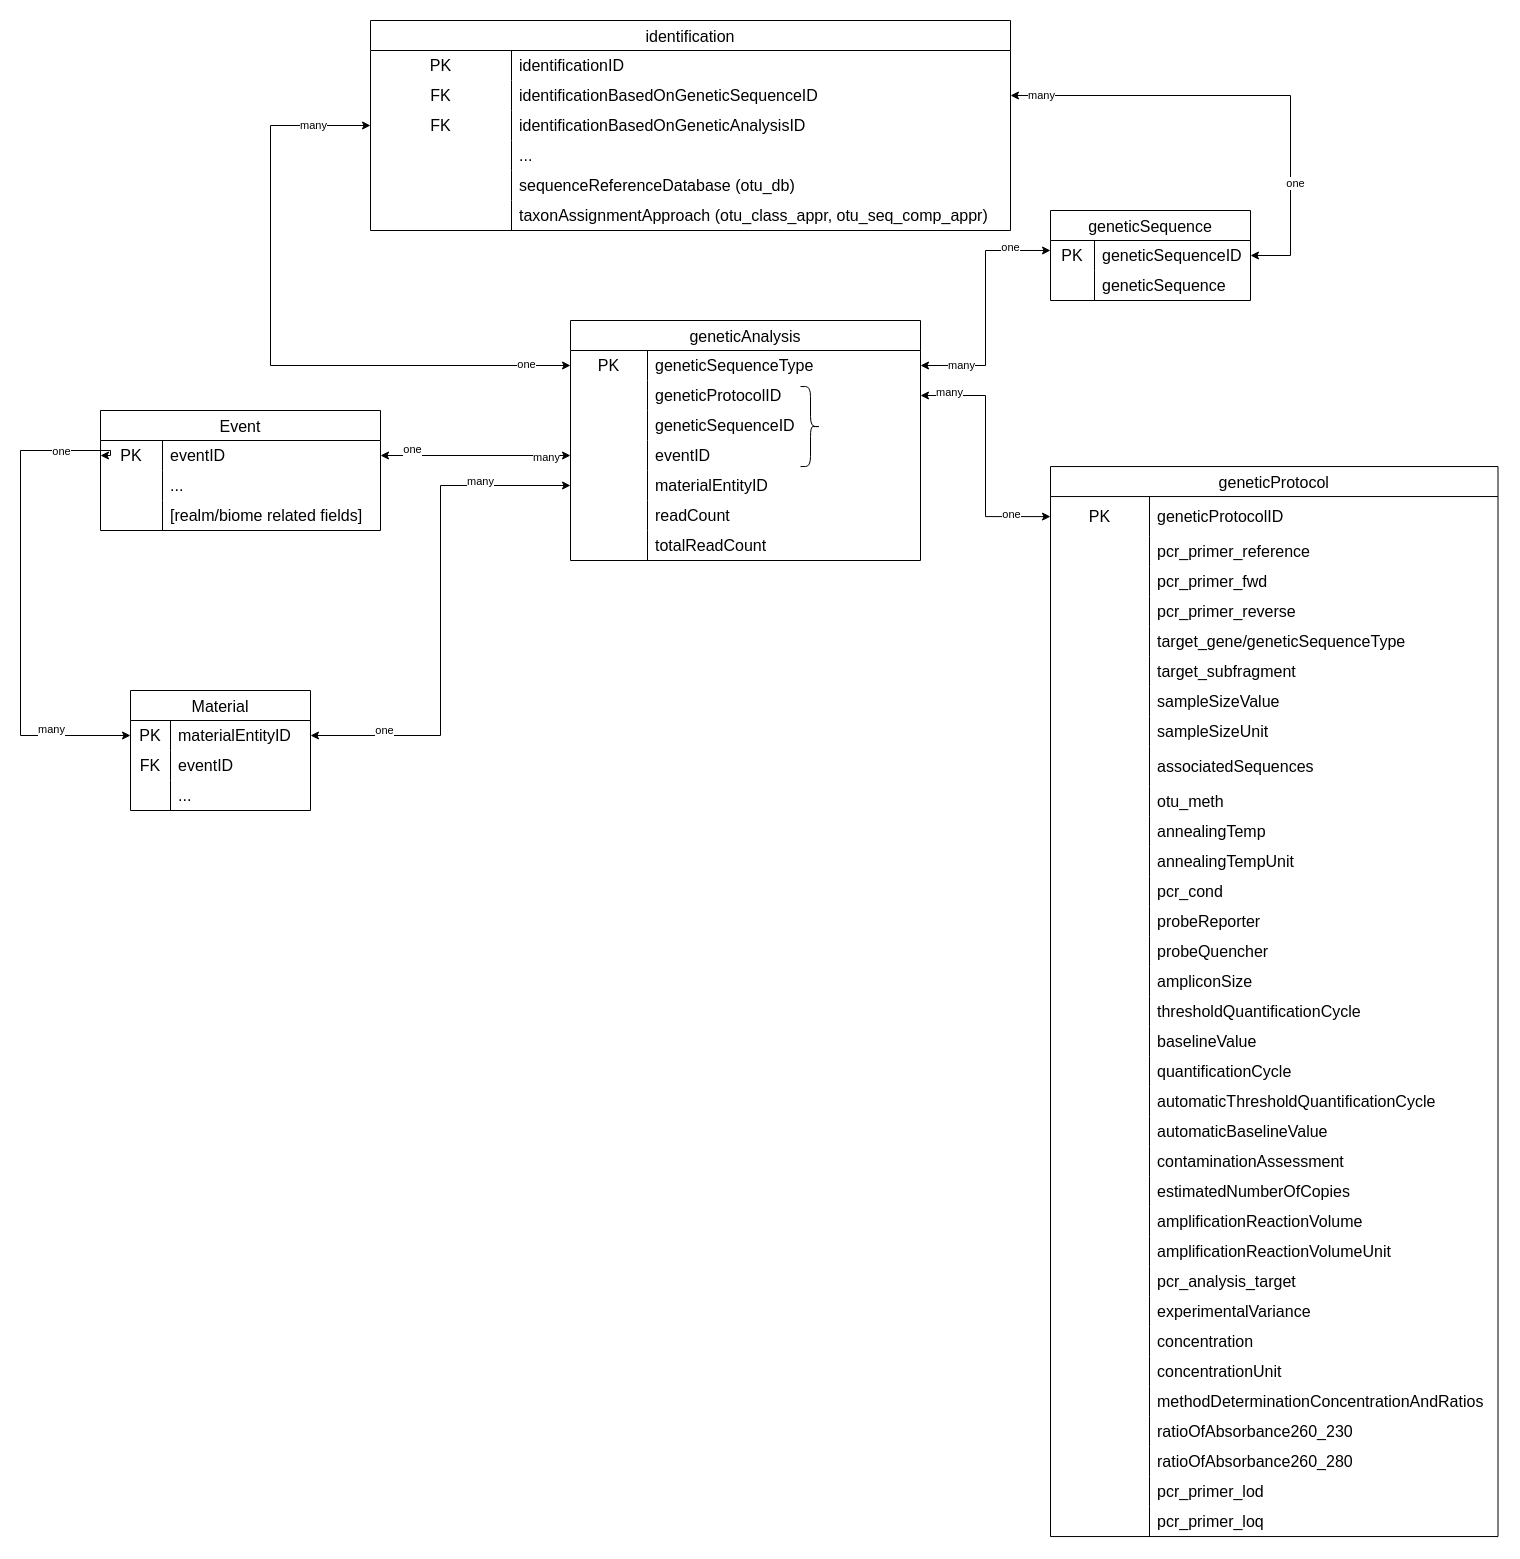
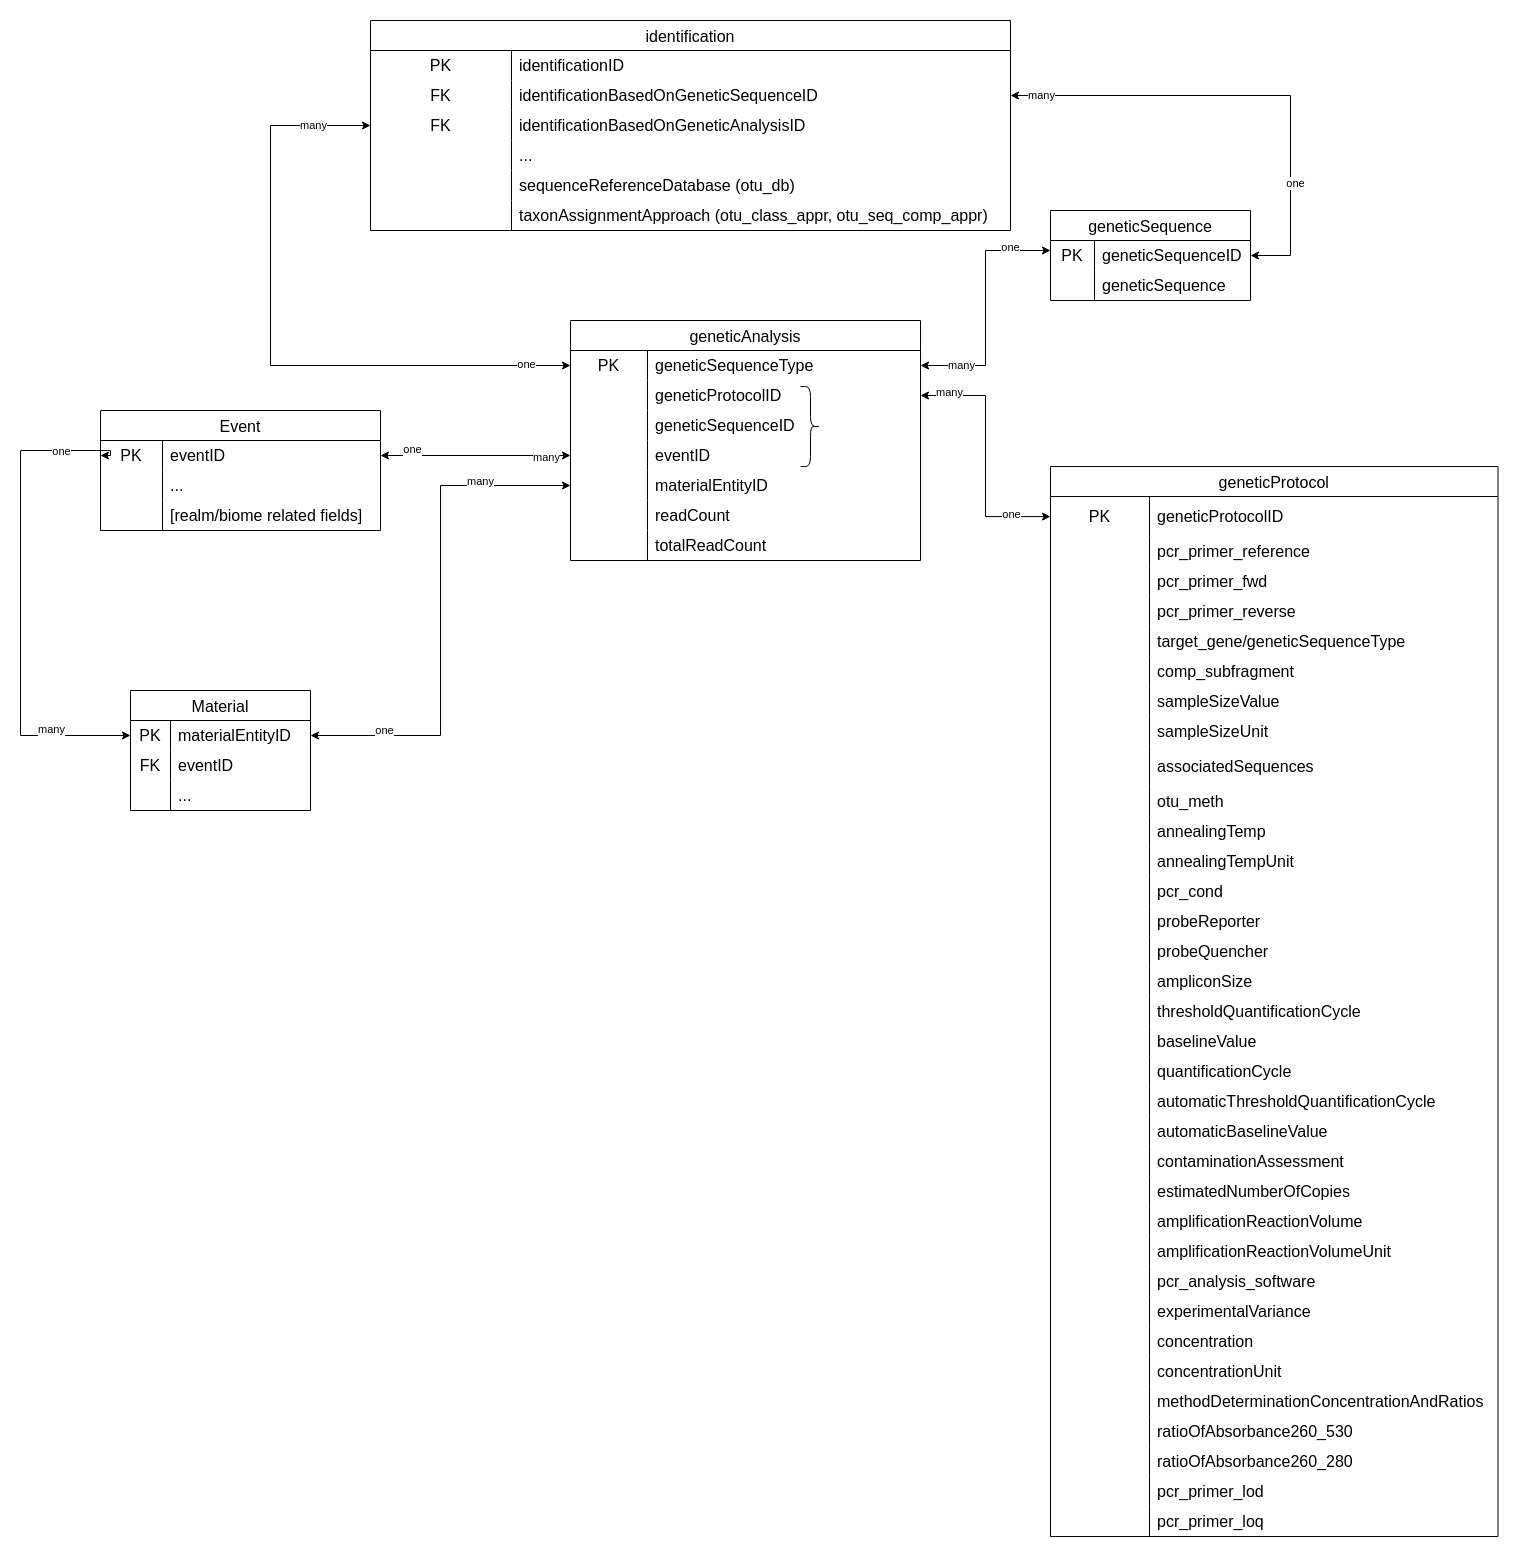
(1238, 672) -> (1229, 672)
(1238, 1282) -> (1247, 1282)
(1263, 1432) -> (1263, 1432)
